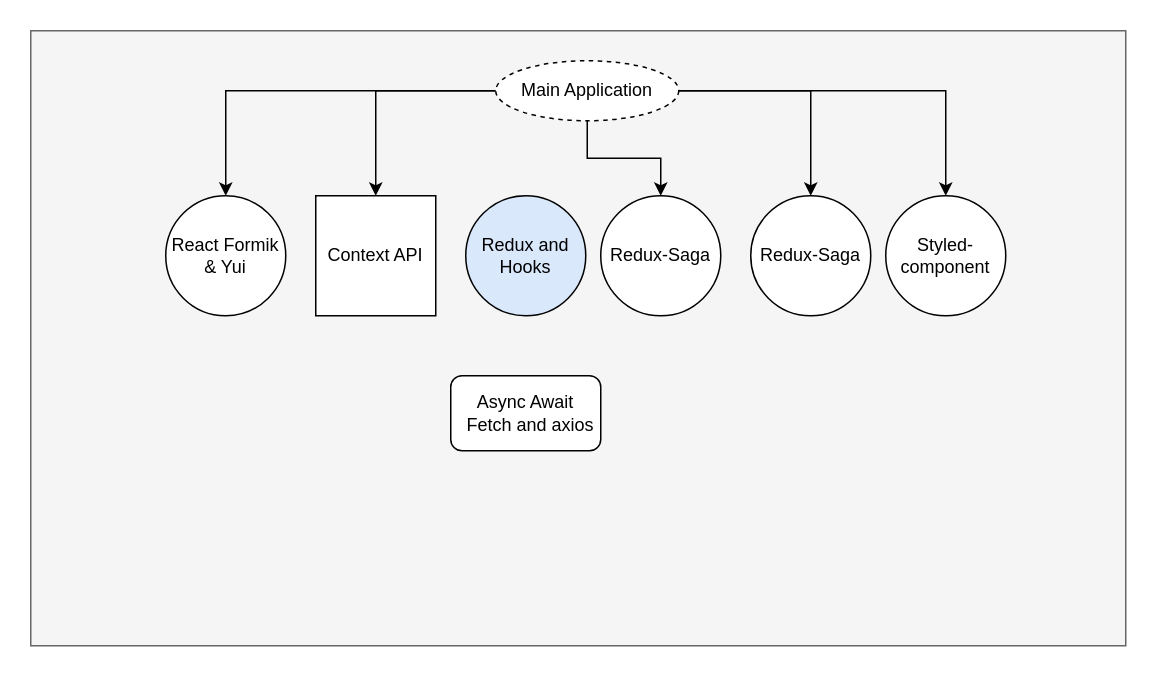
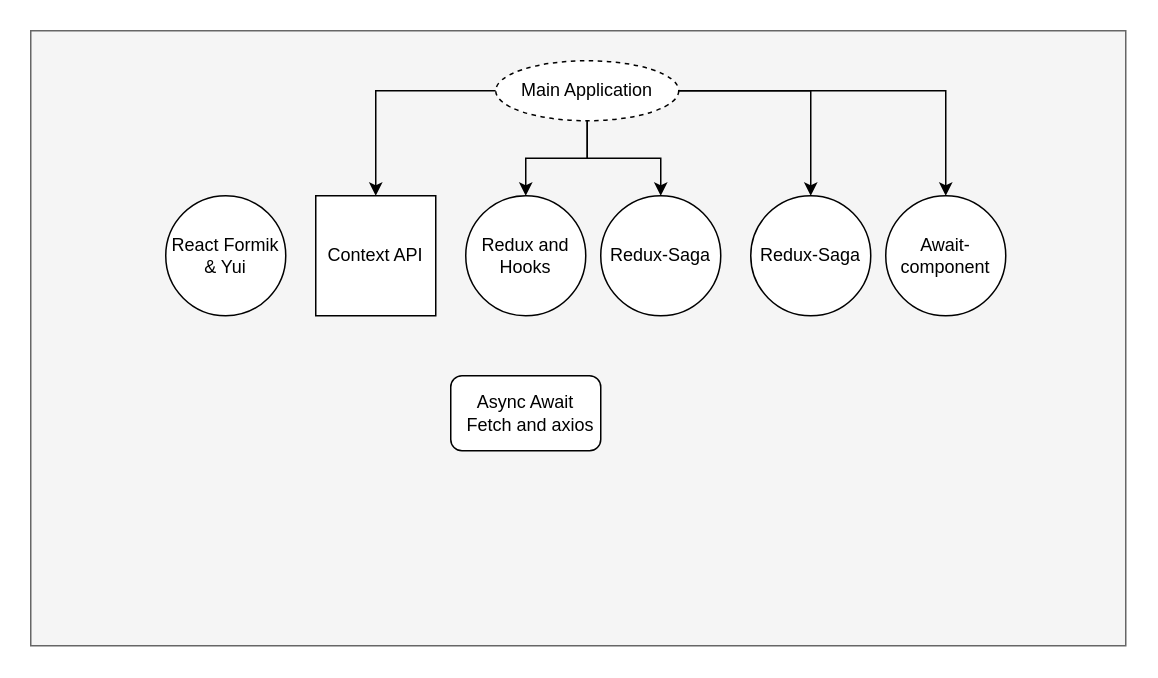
(252, 91) -> (542, 158)
(526, 256) -> (526, 256)
(946, 256) -> (946, 256)
